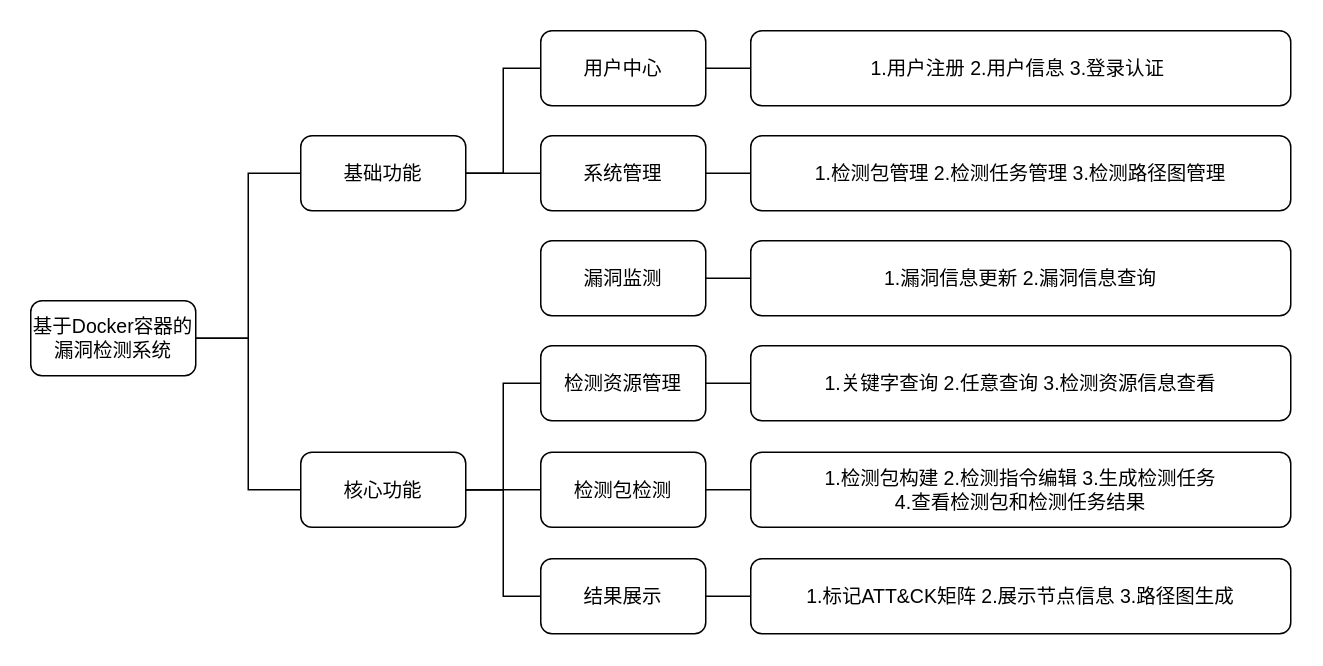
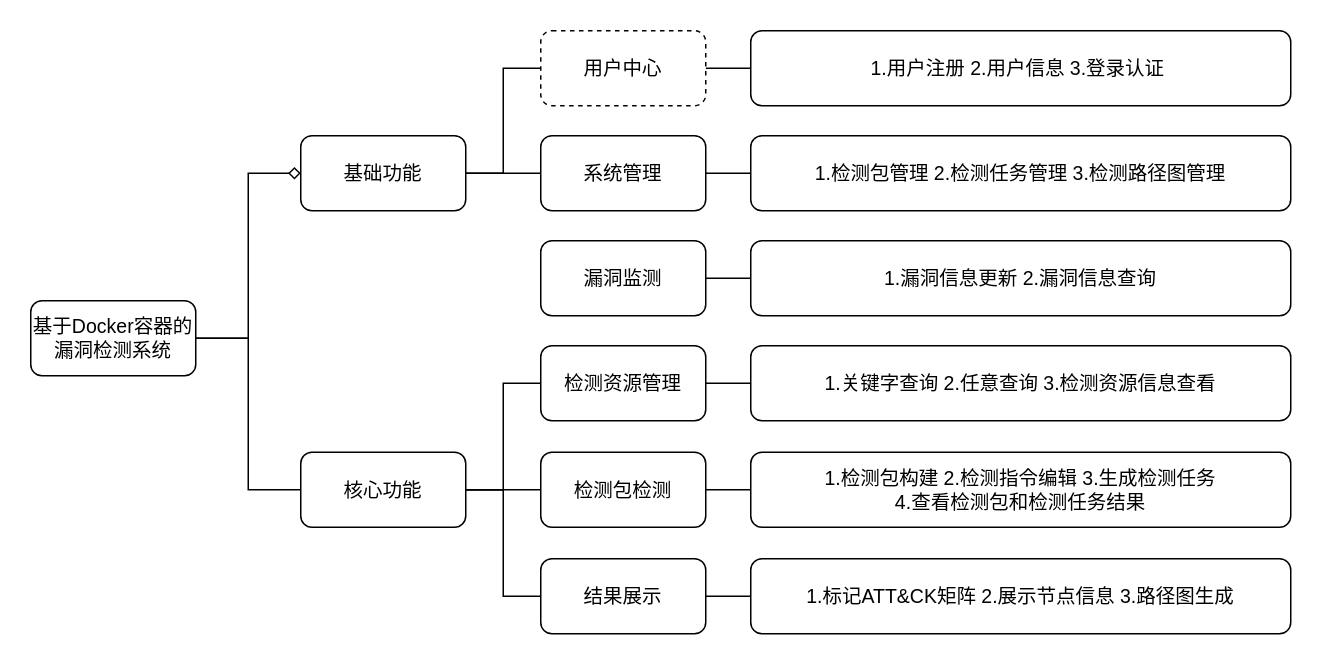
(623, 68) -> (623, 68)
(293, 173) -> (288, 173)
